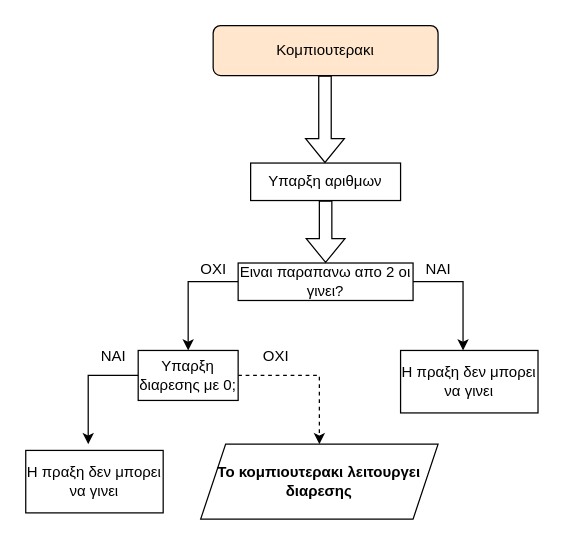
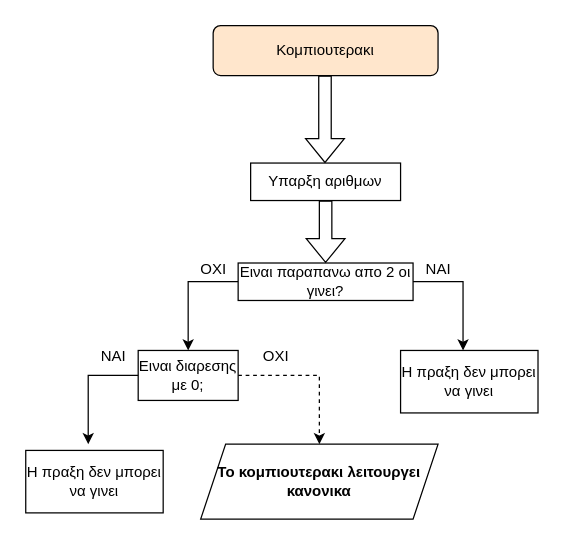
(188, 376) -> (188, 376)
(319, 482) -> (319, 482)
